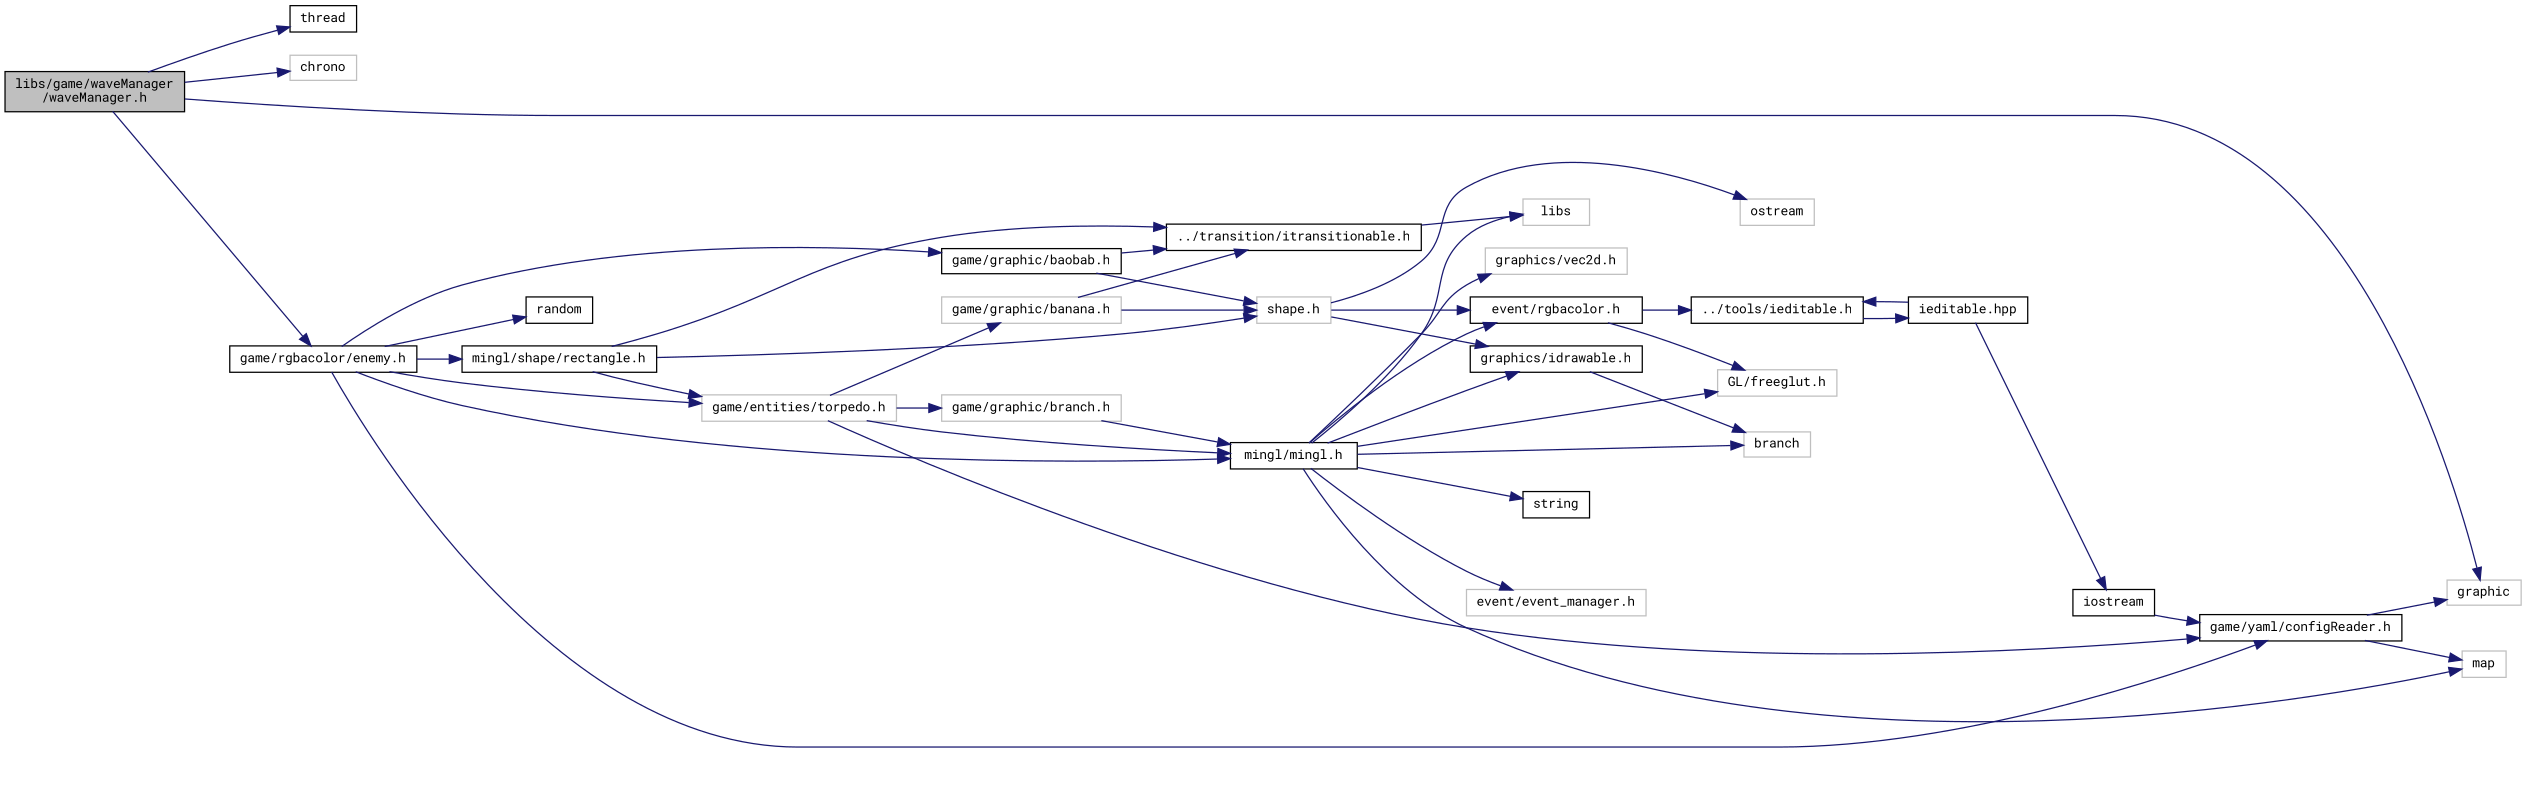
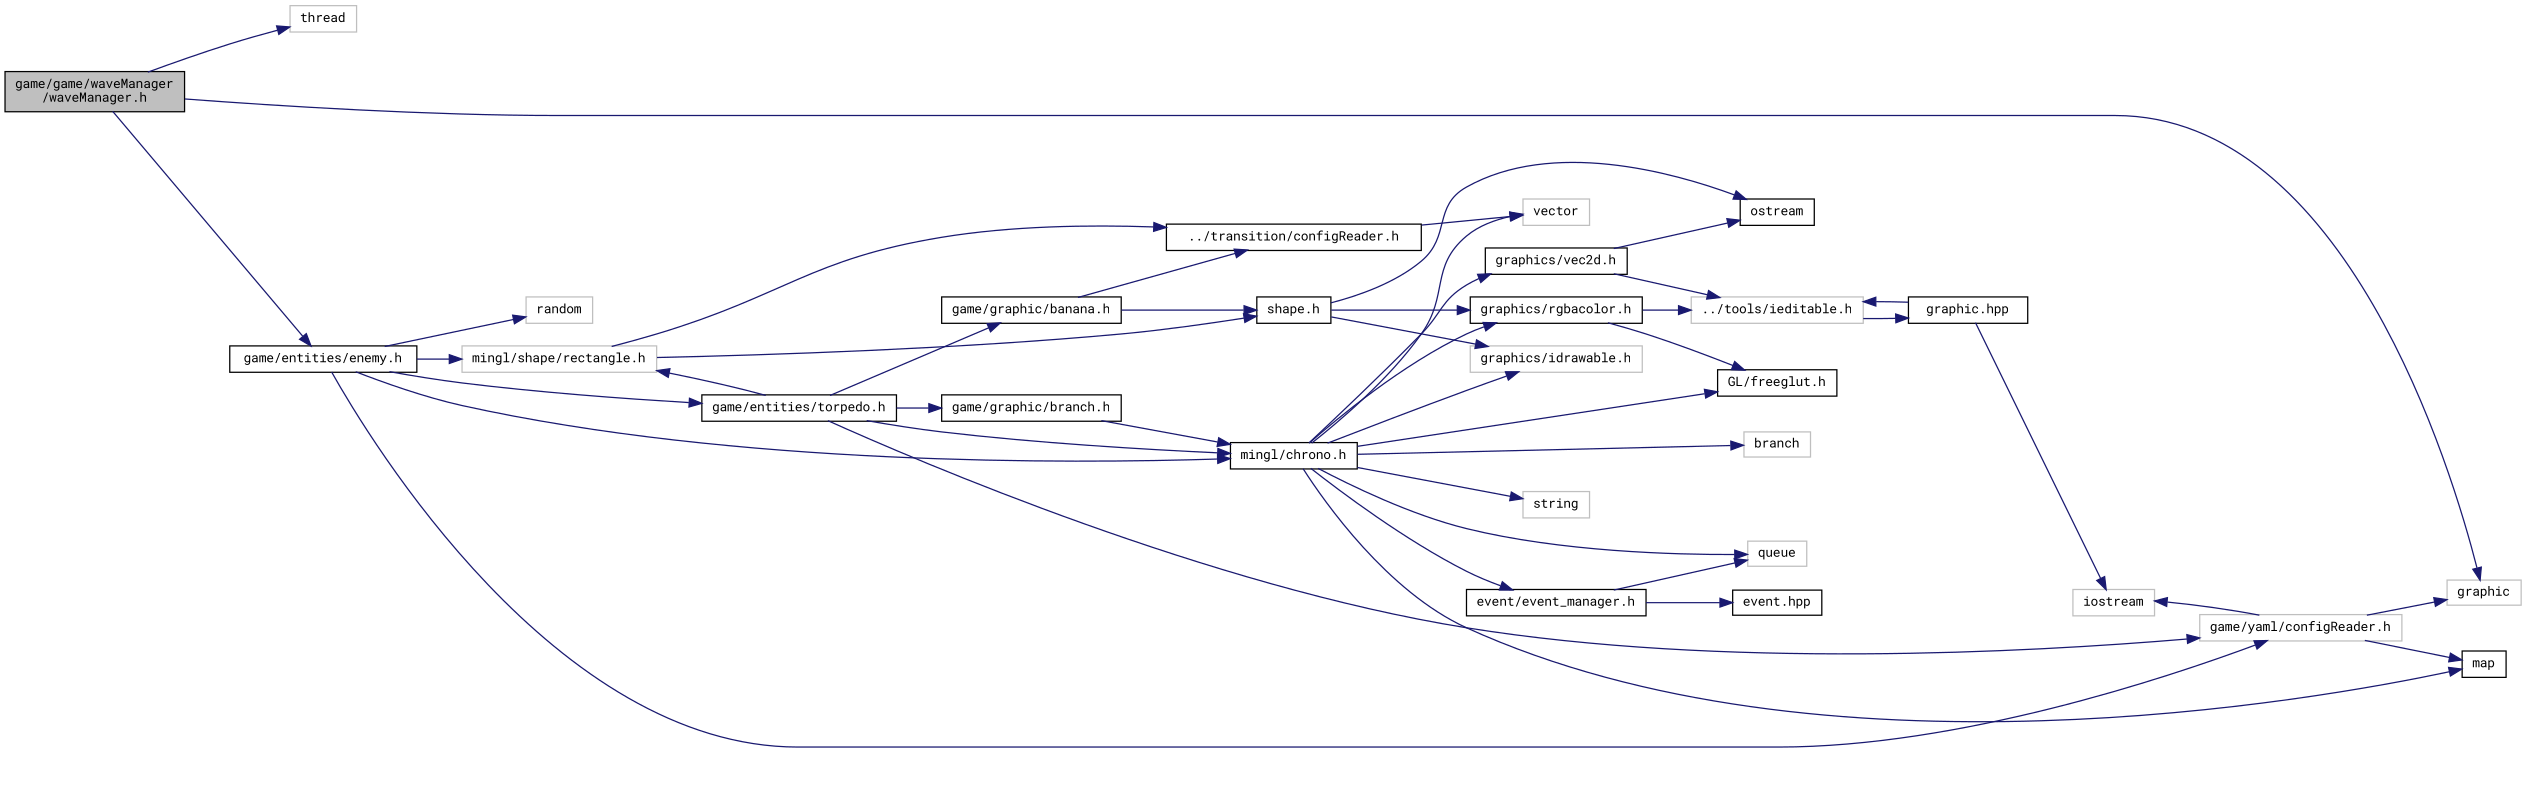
(323, 19) -> (323, 19)
(323, 68) -> none
(95, 92) -> (95, 92)
(1556, 212) -> (1556, 212)
(1777, 212) -> (1777, 212)
none -> (1671, 236)
(1294, 237) -> (1294, 237)
(1031, 261) -> none
(1556, 261) -> (1556, 261)
none -> (1661, 284)
(559, 310) -> (559, 310)
(1031, 310) -> (1031, 310)
(1294, 310) -> (1294, 310)
(1556, 310) -> (1556, 310)
(1777, 310) -> (1777, 310)
(1968, 310) -> (1968, 310)
(323, 359) -> (323, 359)
(559, 359) -> (559, 359)
(1556, 359) -> (1556, 359)
(1777, 383) -> (1777, 383)
(641, 384) -> (718, 383)
(1647, 394) -> none
(799, 408) -> (799, 408)
(1031, 408) -> (1031, 408)
(1294, 456) -> (1294, 456)
(1556, 505) -> (1556, 505)
none -> (1777, 554)
(1556, 603) -> (1556, 603)
none -> (1777, 603)
(2114, 603) -> (2114, 603)
(2171, 618) -> (2214, 608)
(2301, 628) -> (2301, 628)
(2484, 664) -> (2484, 664)
